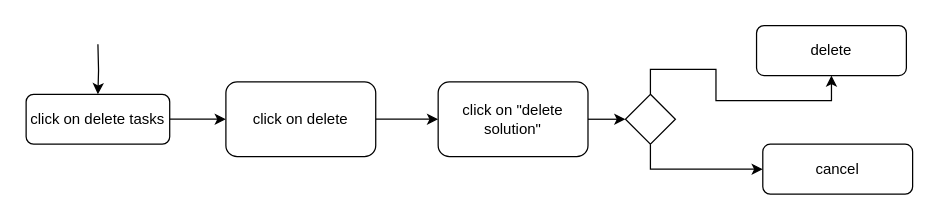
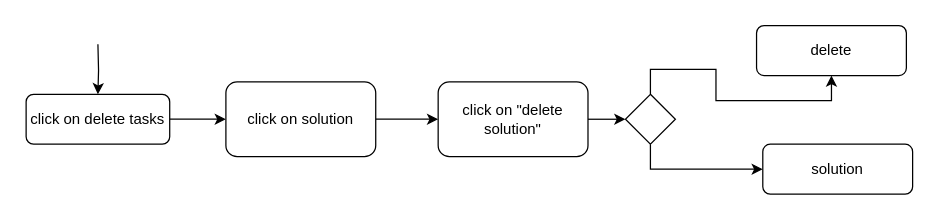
(301, 119) -> (301, 119)
(838, 169) -> (838, 169)
